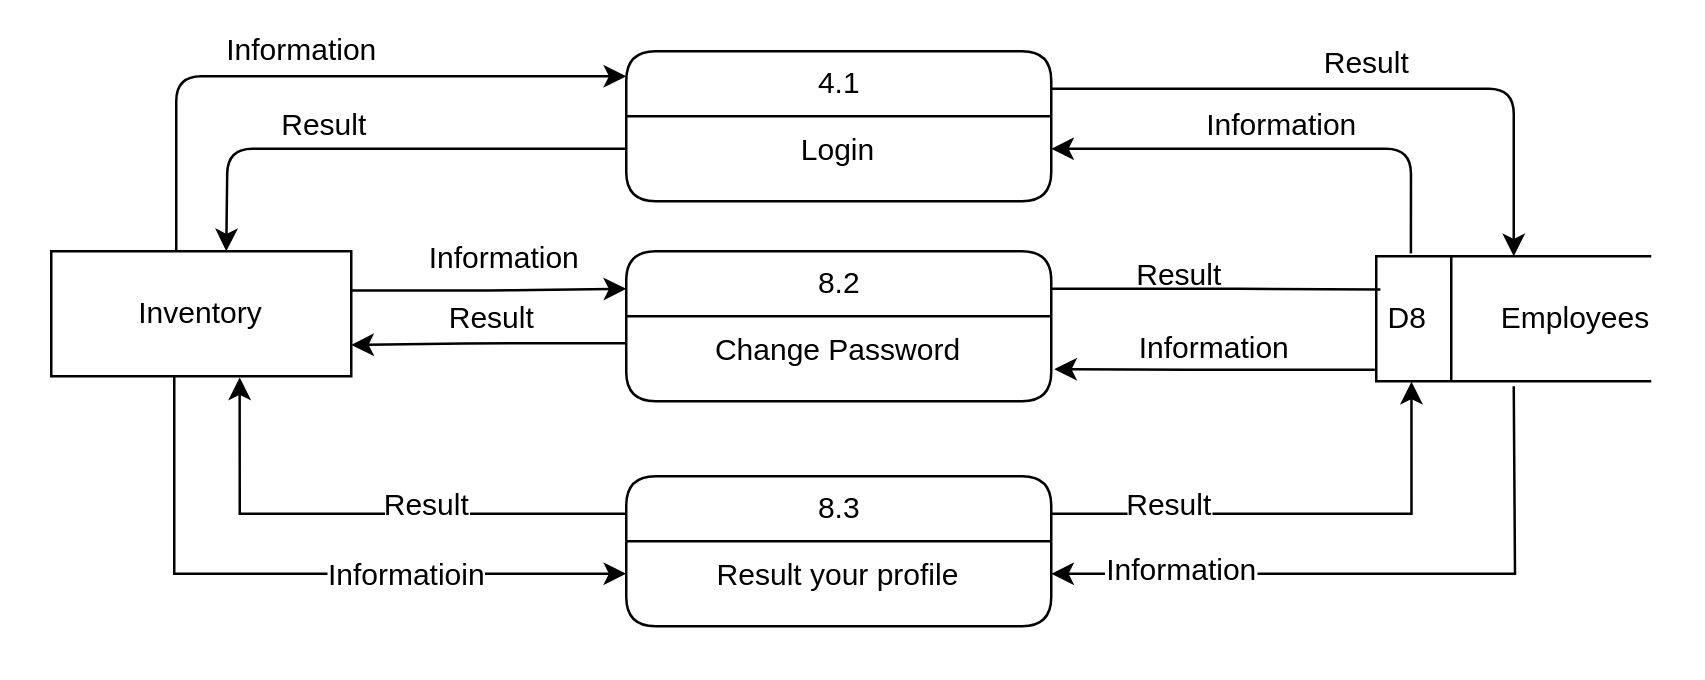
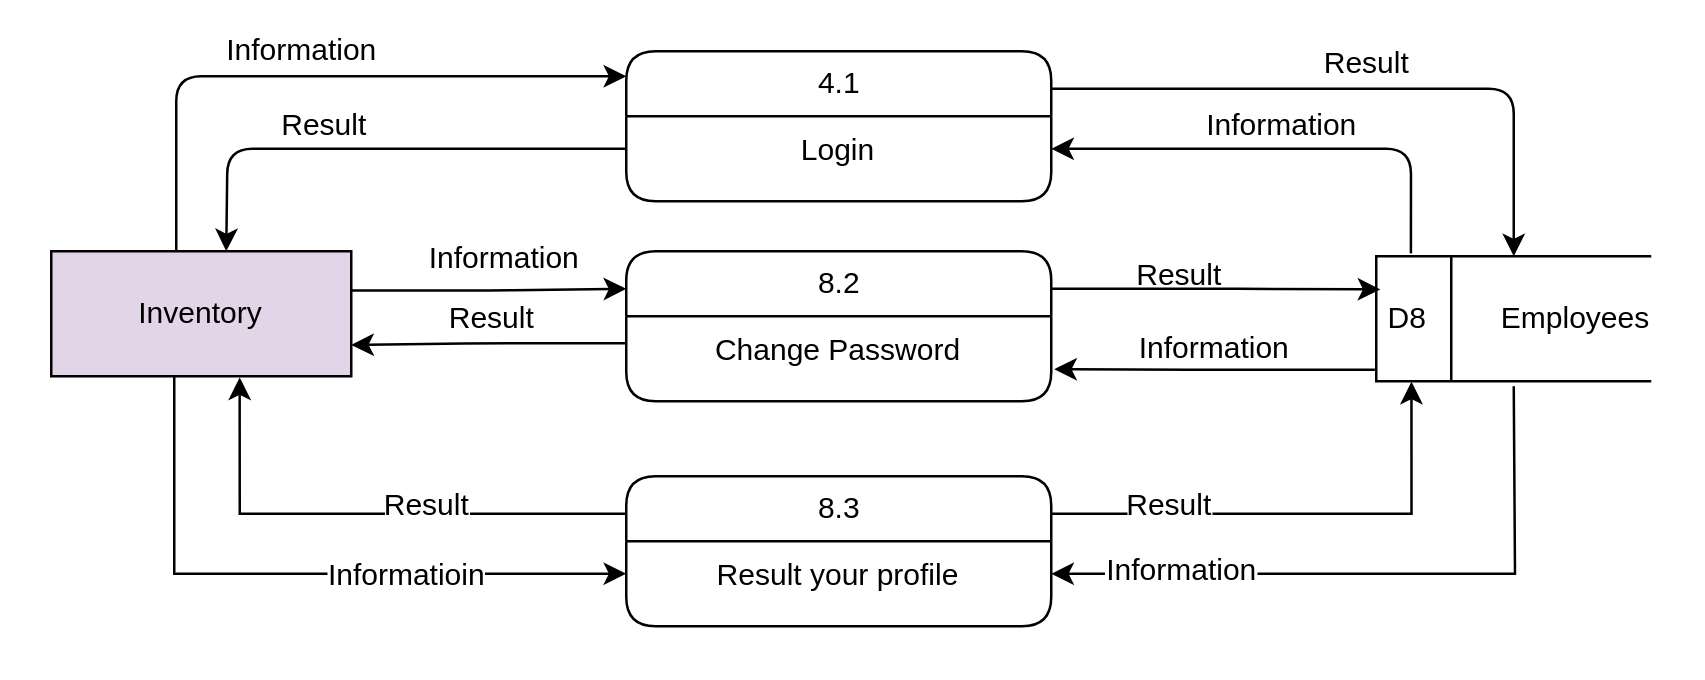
(1370, 289) -> (1362, 289)
(201, 314) -> (201, 314)
